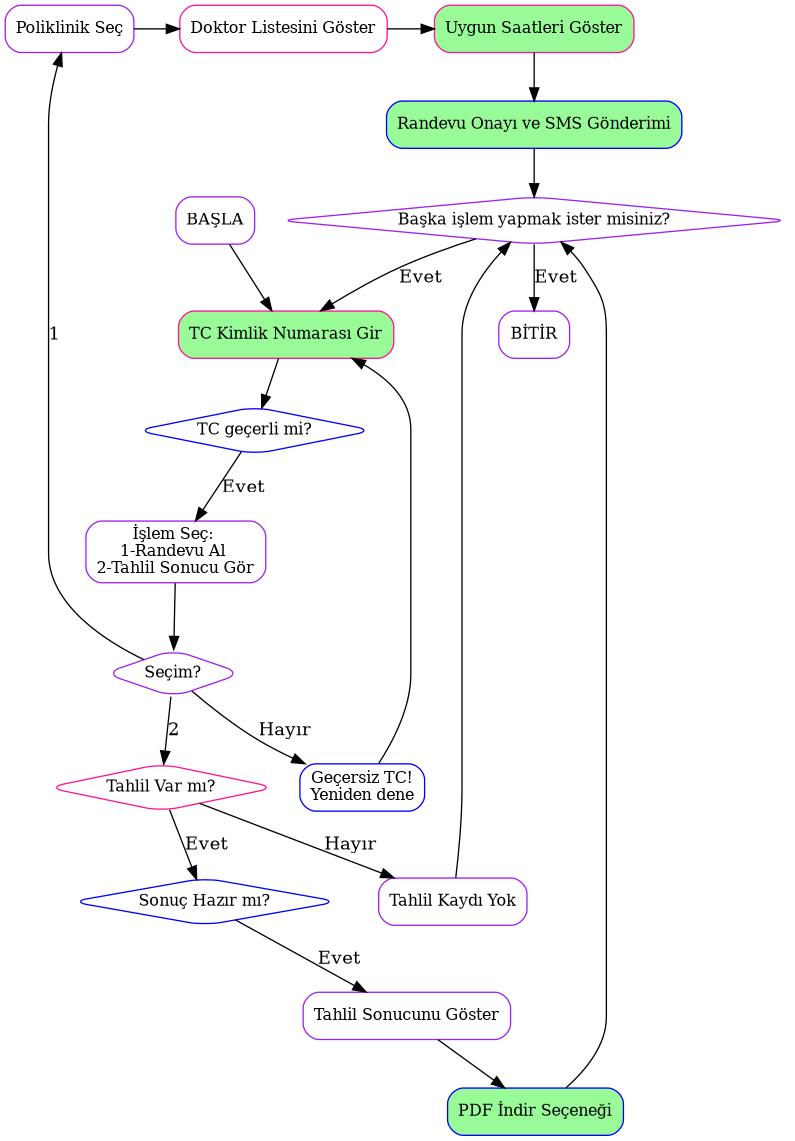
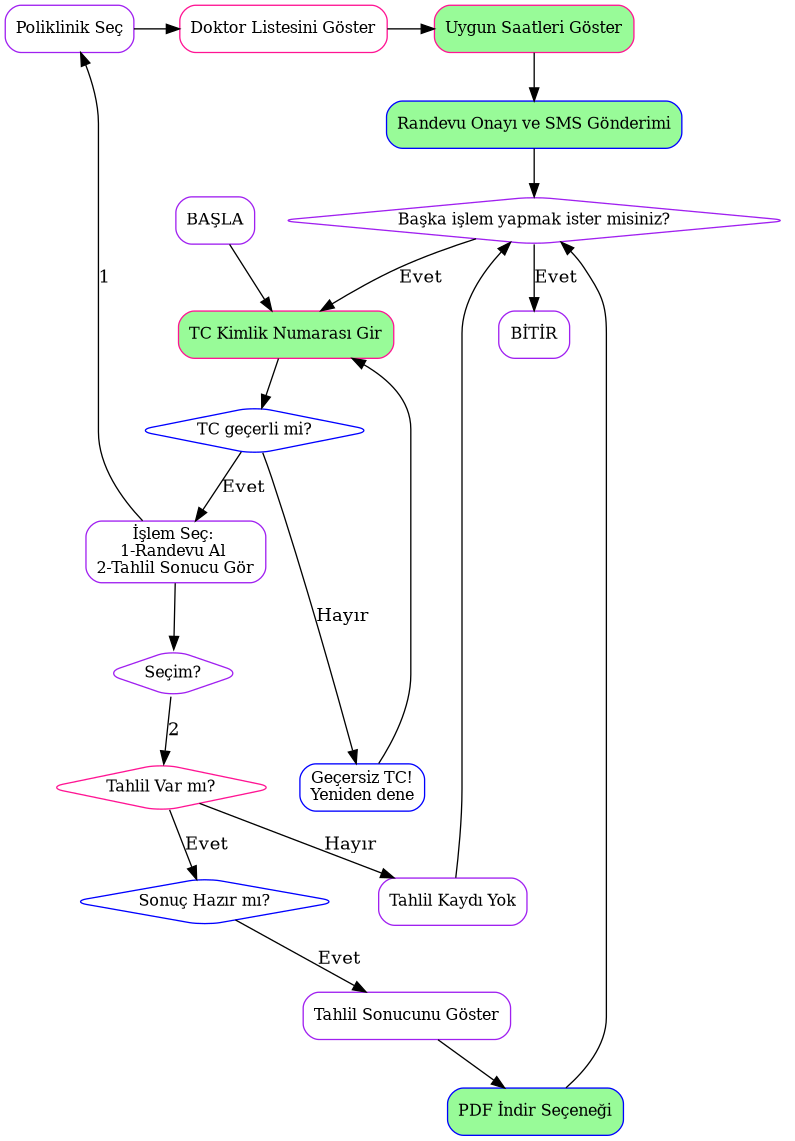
(49, 384) -> (98, 298)
(240, 728) -> (310, 601)
